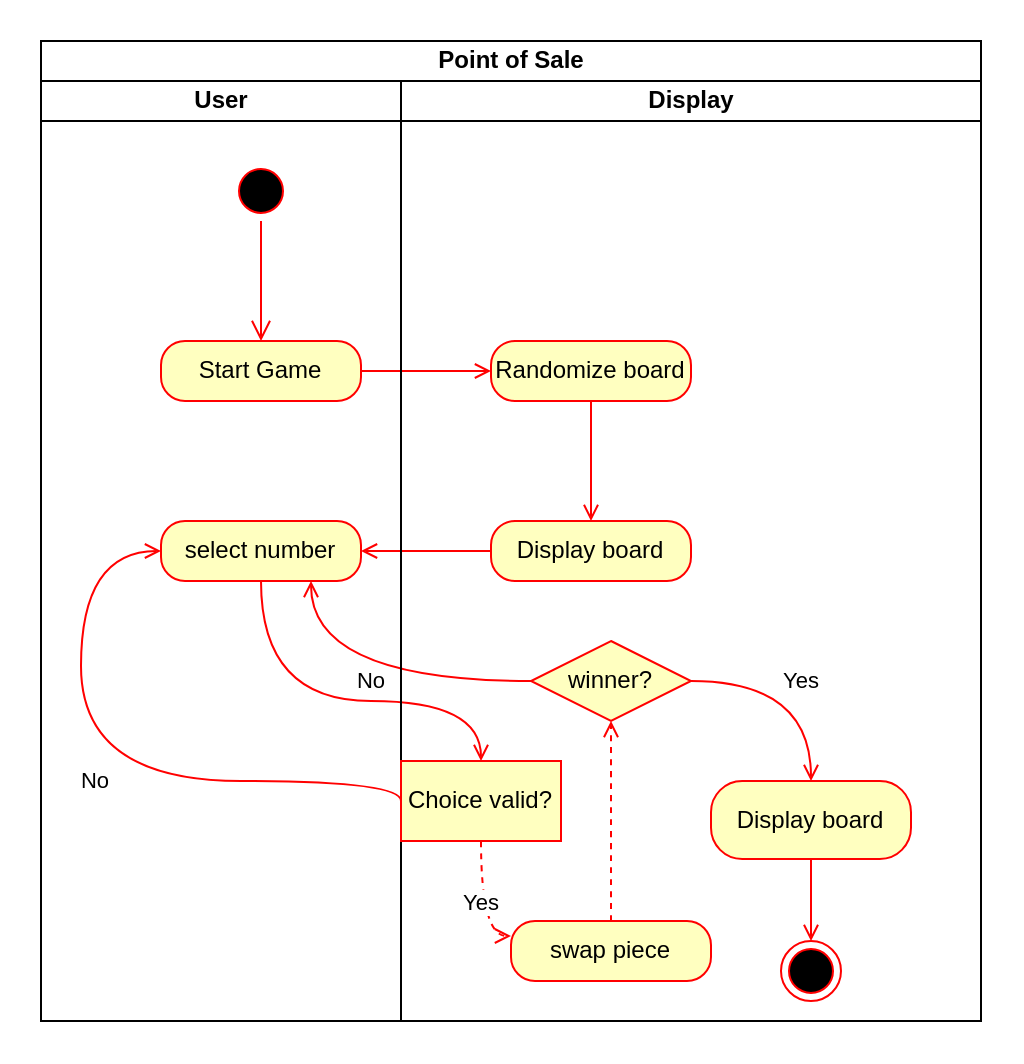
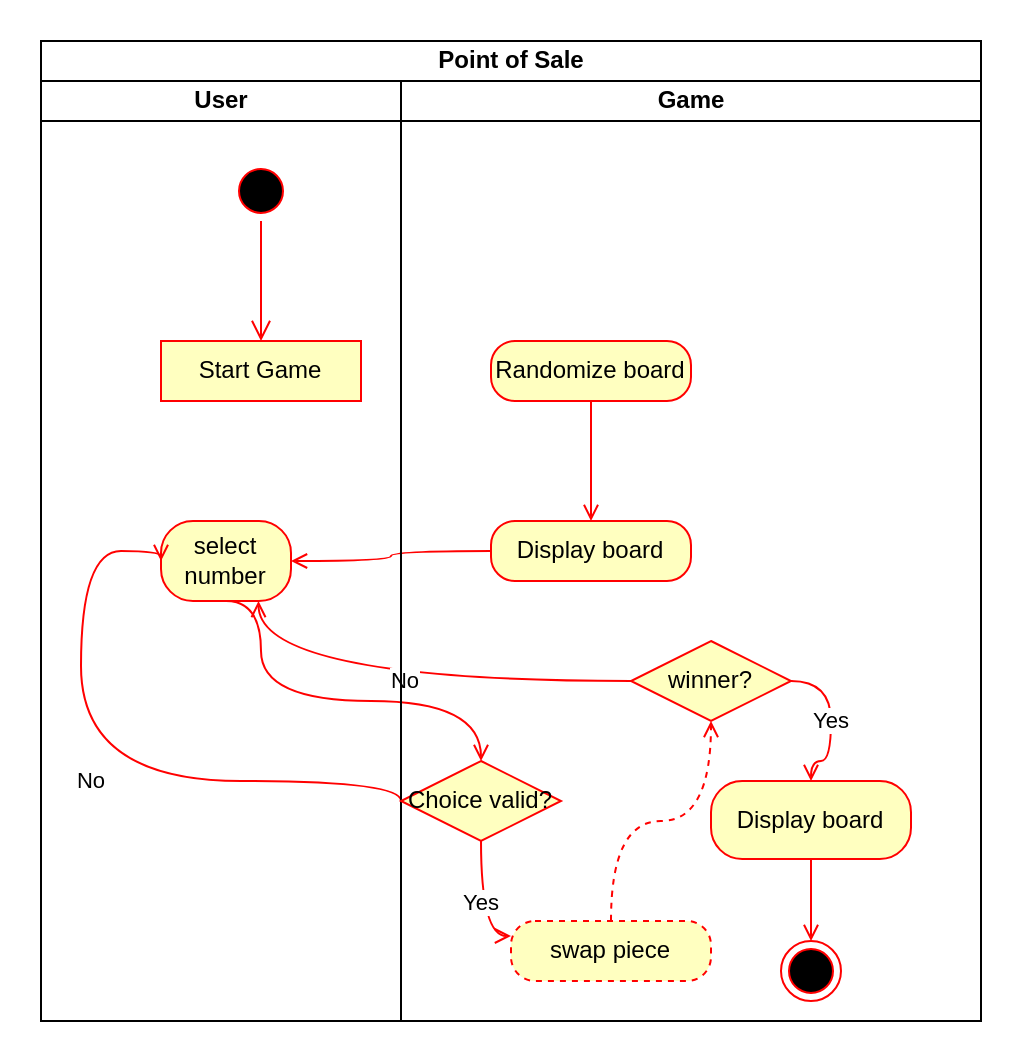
(692, 101) -> (692, 101)
(261, 371) -> (261, 371)
(445, 371) -> none
(261, 551) -> (226, 561)
(611, 681) -> (711, 681)
(481, 801) -> (481, 801)
(482, 865) -> (482, 865)
(611, 951) -> (611, 951)
